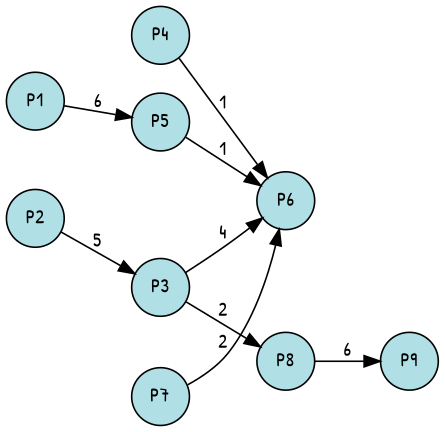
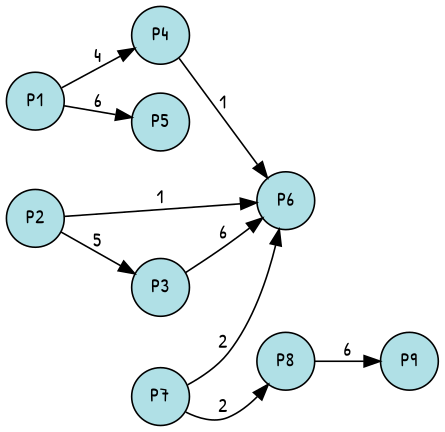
none -> (91, 72)
(216, 157) -> (152, 210)
(223, 234) -> (223, 234)
(216, 320) -> (224, 419)
